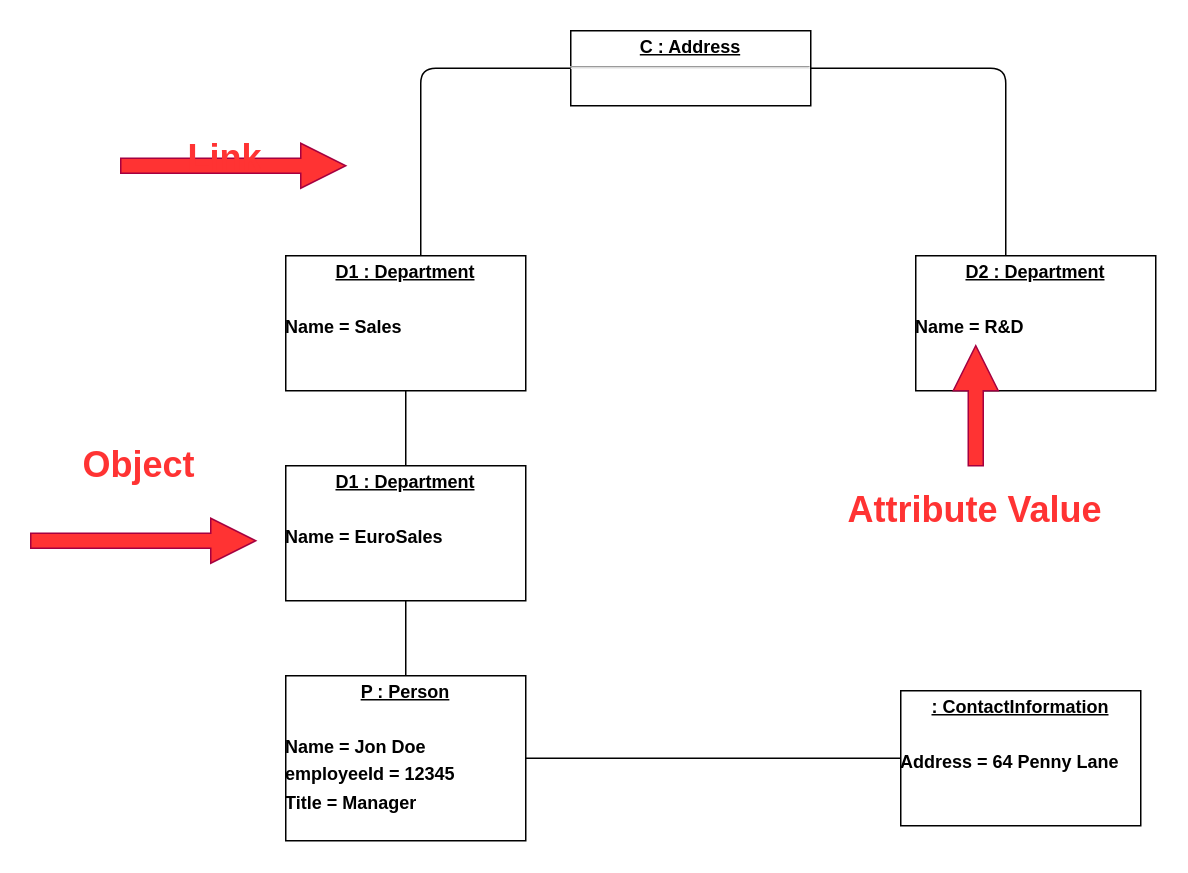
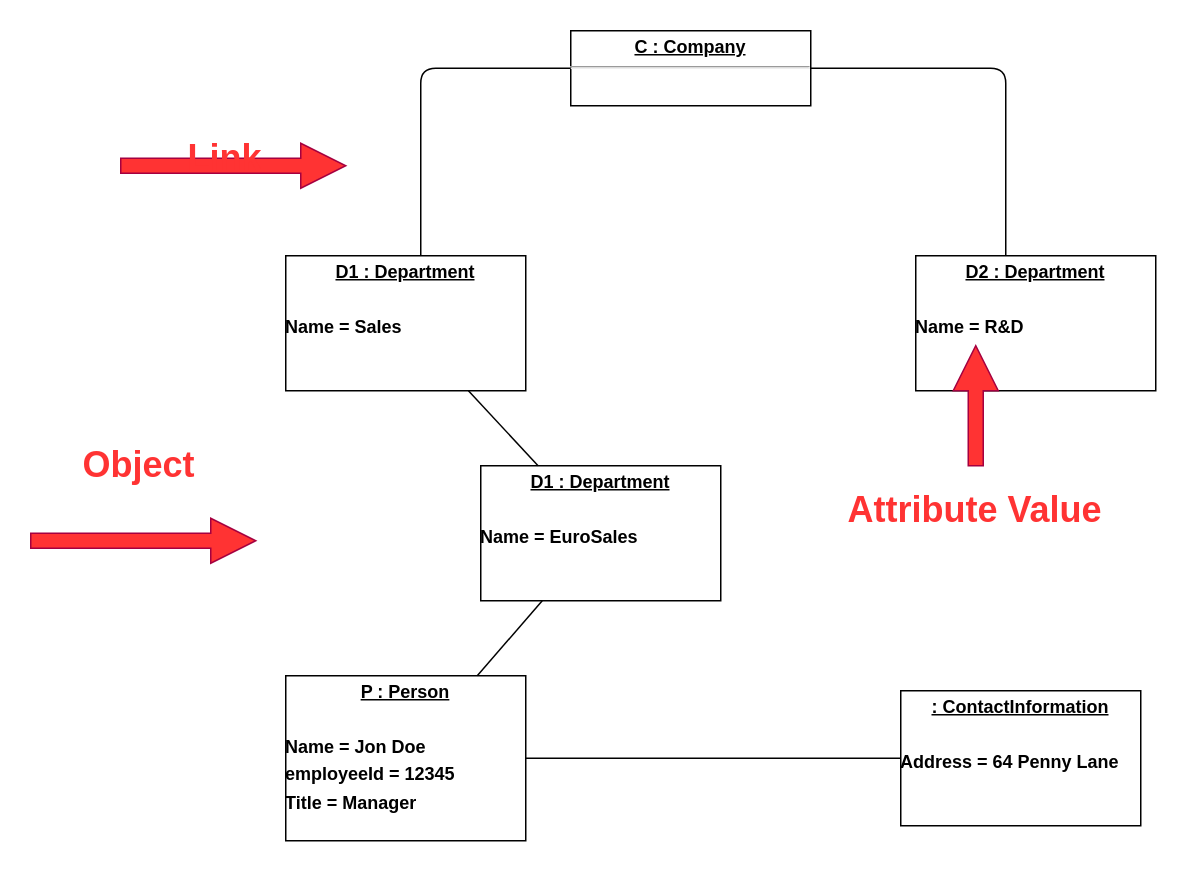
(619, 42) -> (619, 42)
(406, 533) -> (601, 533)
